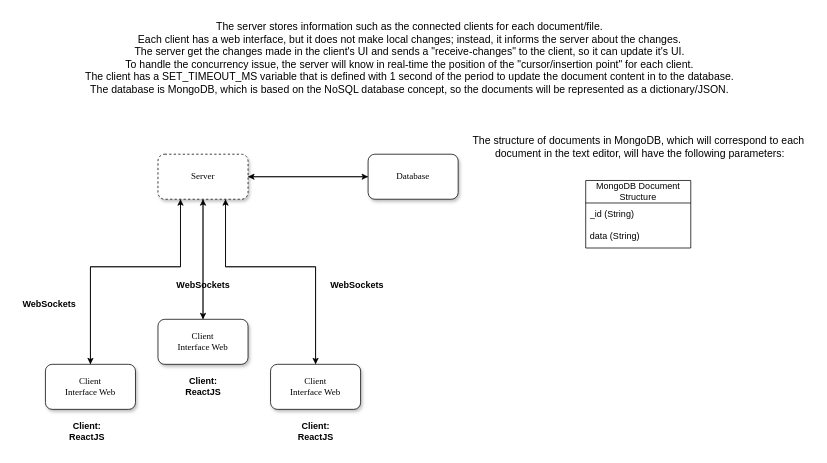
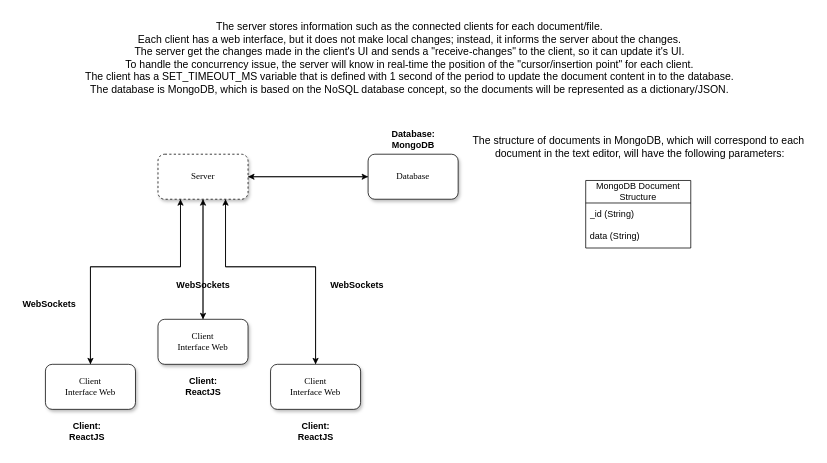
none -> (413, 139)
